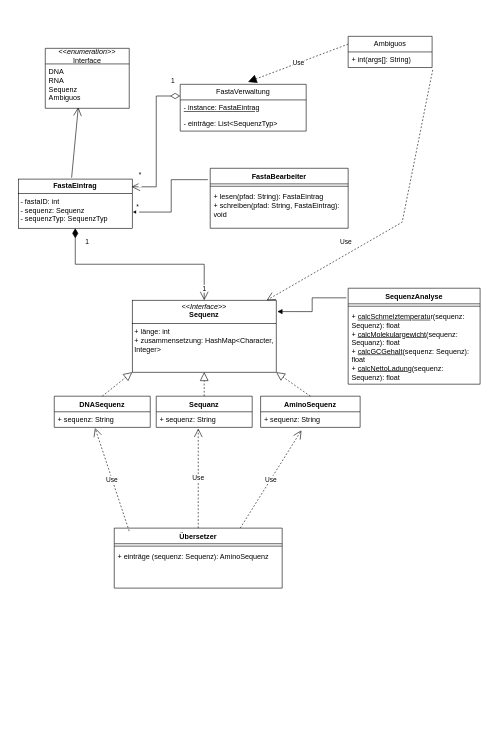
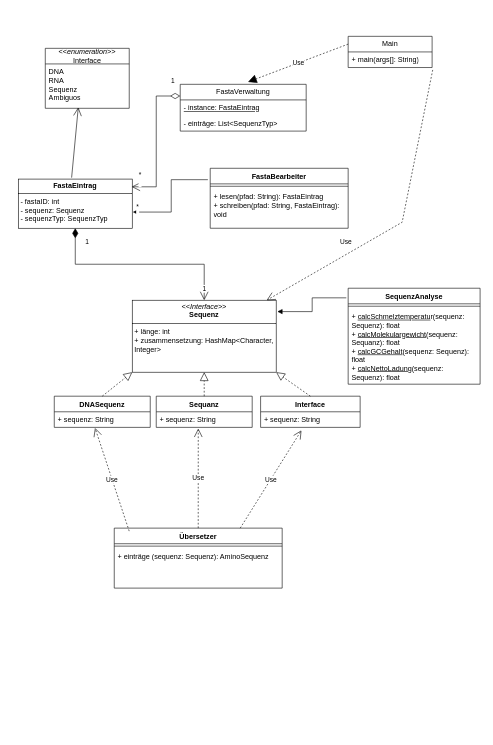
(390, 44) -> (390, 44)
(390, 60) -> (391, 65)
(311, 405) -> (311, 405)
